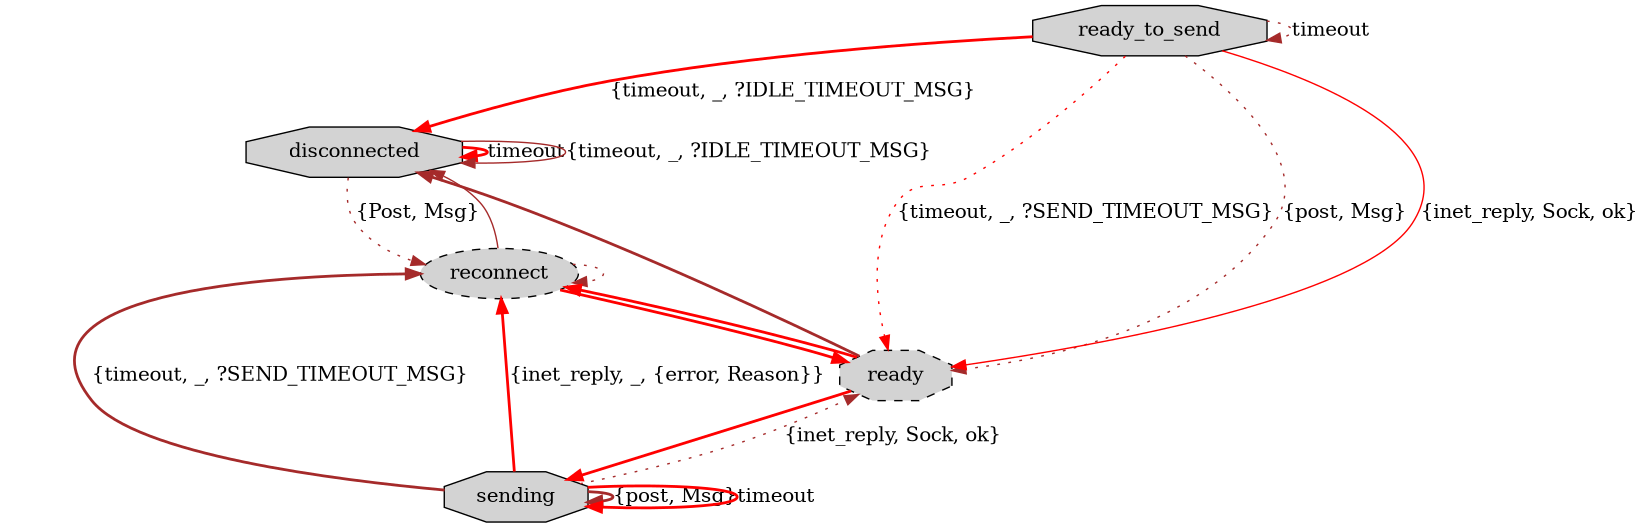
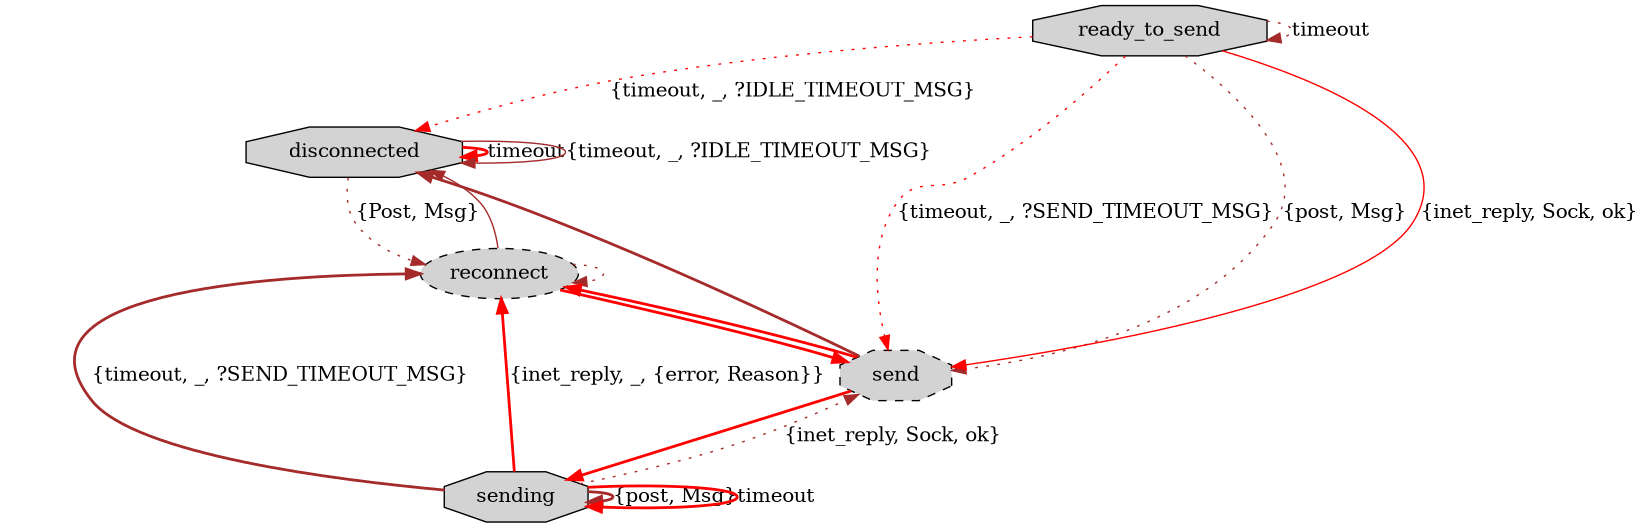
(728, 63) -> (728, 63)
(896, 375) -> (896, 375)
